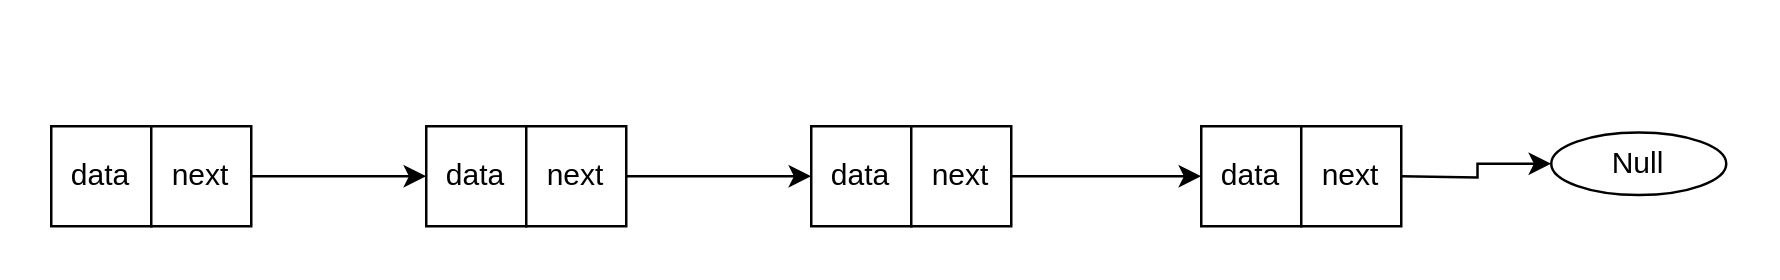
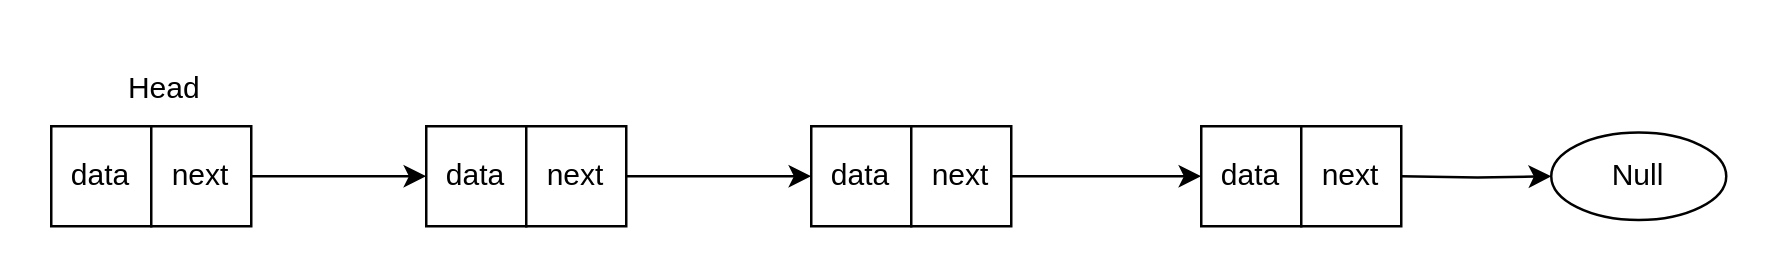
none -> (164, 89)
(1639, 164) -> (1639, 176)
